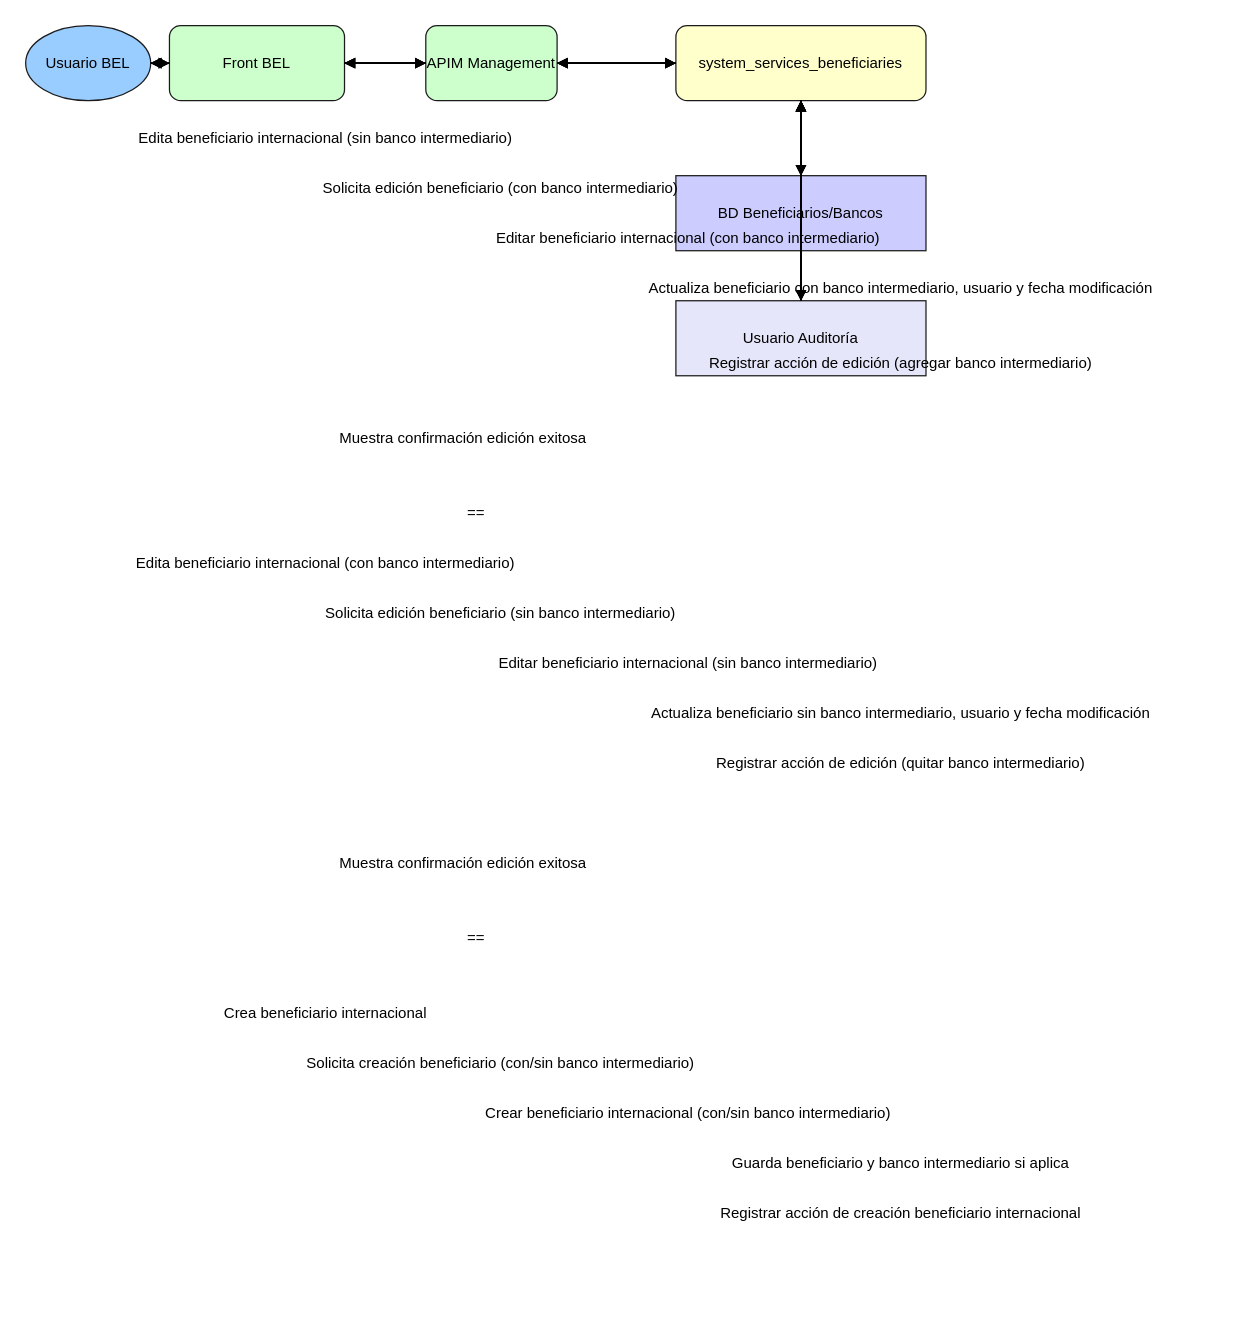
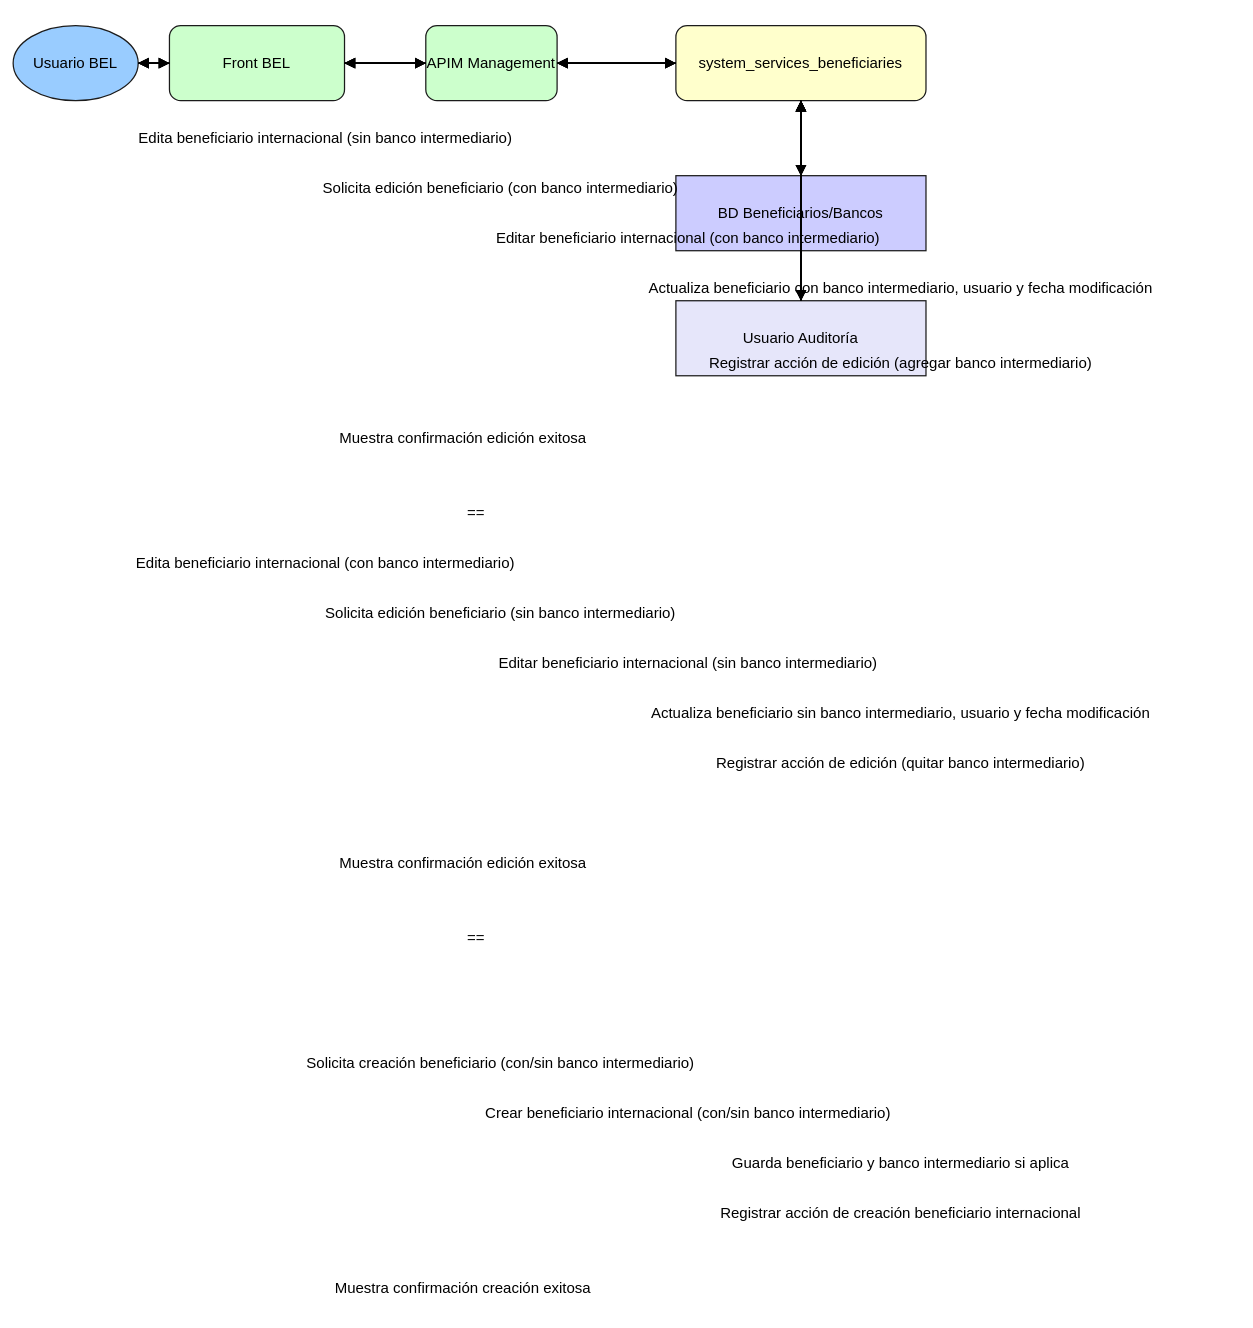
(88, 63) -> (76, 63)
(326, 1013) -> none
none -> (463, 1288)
